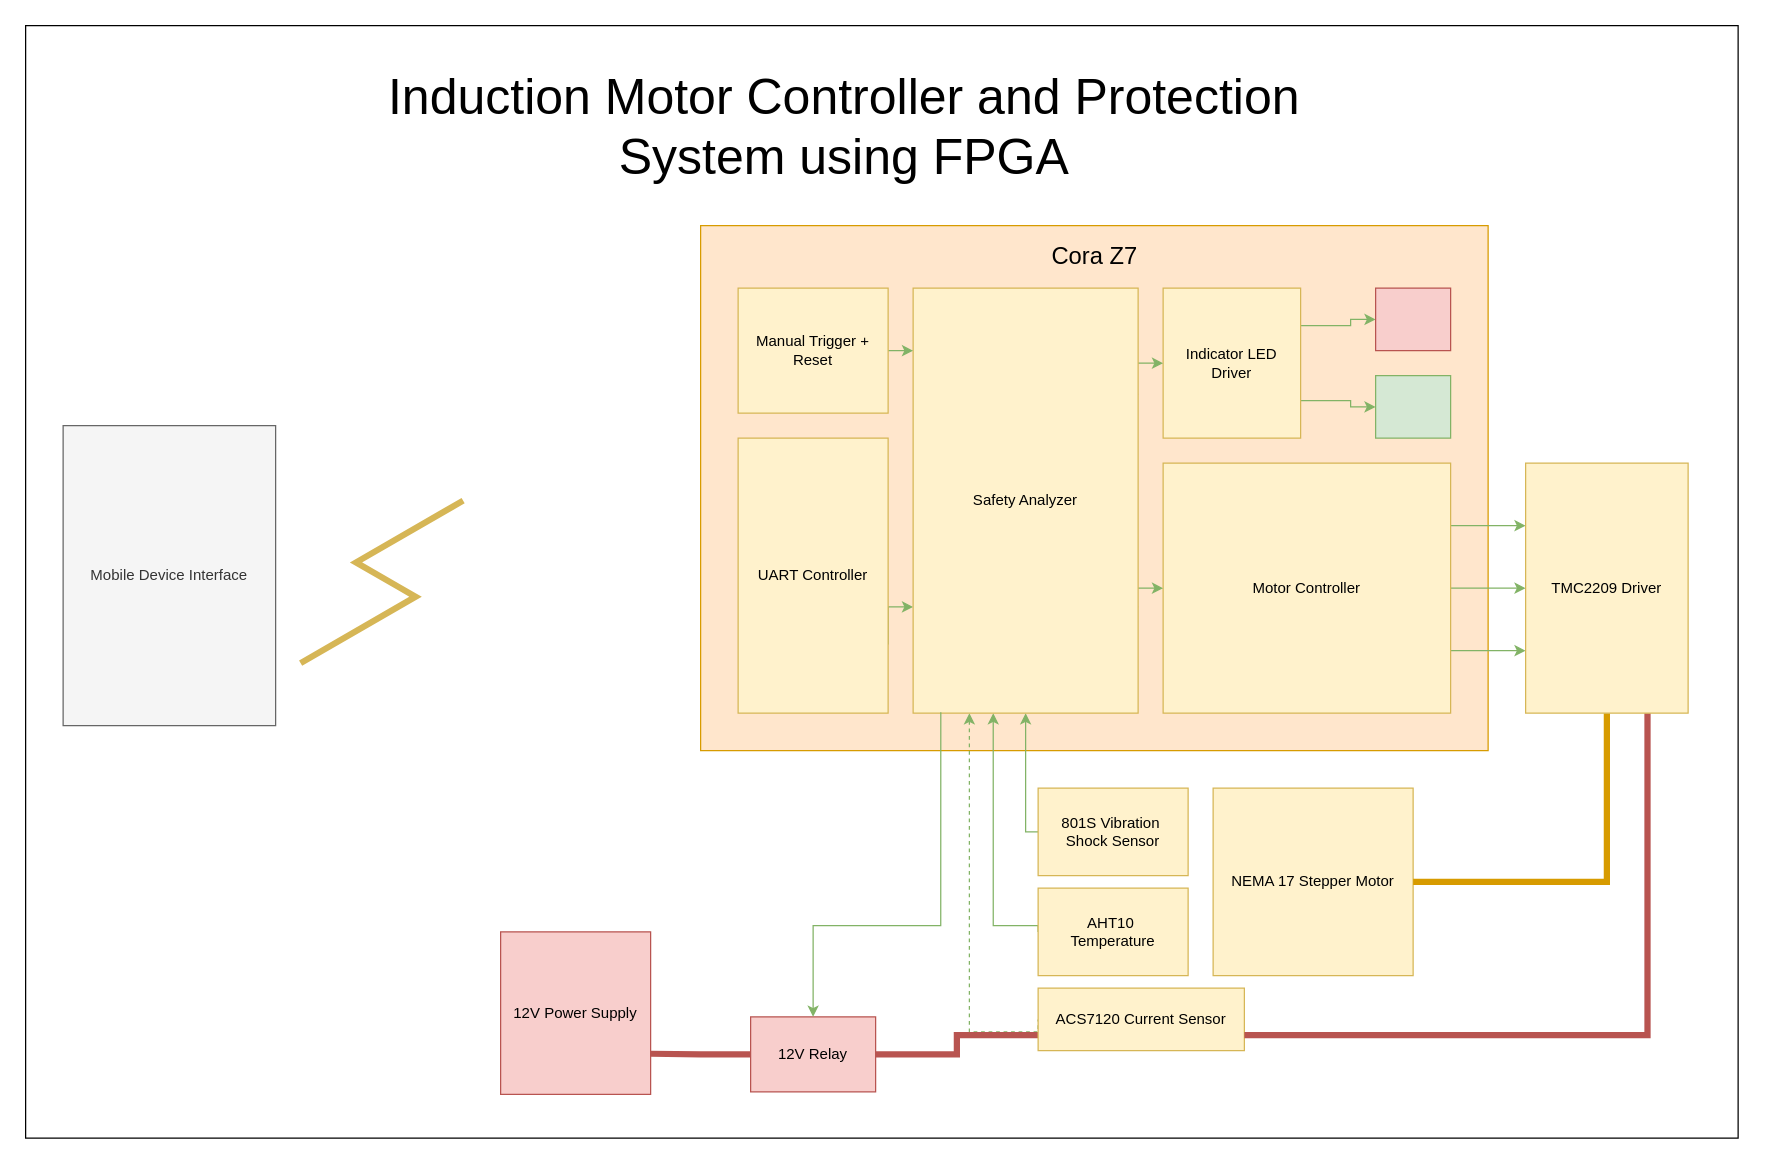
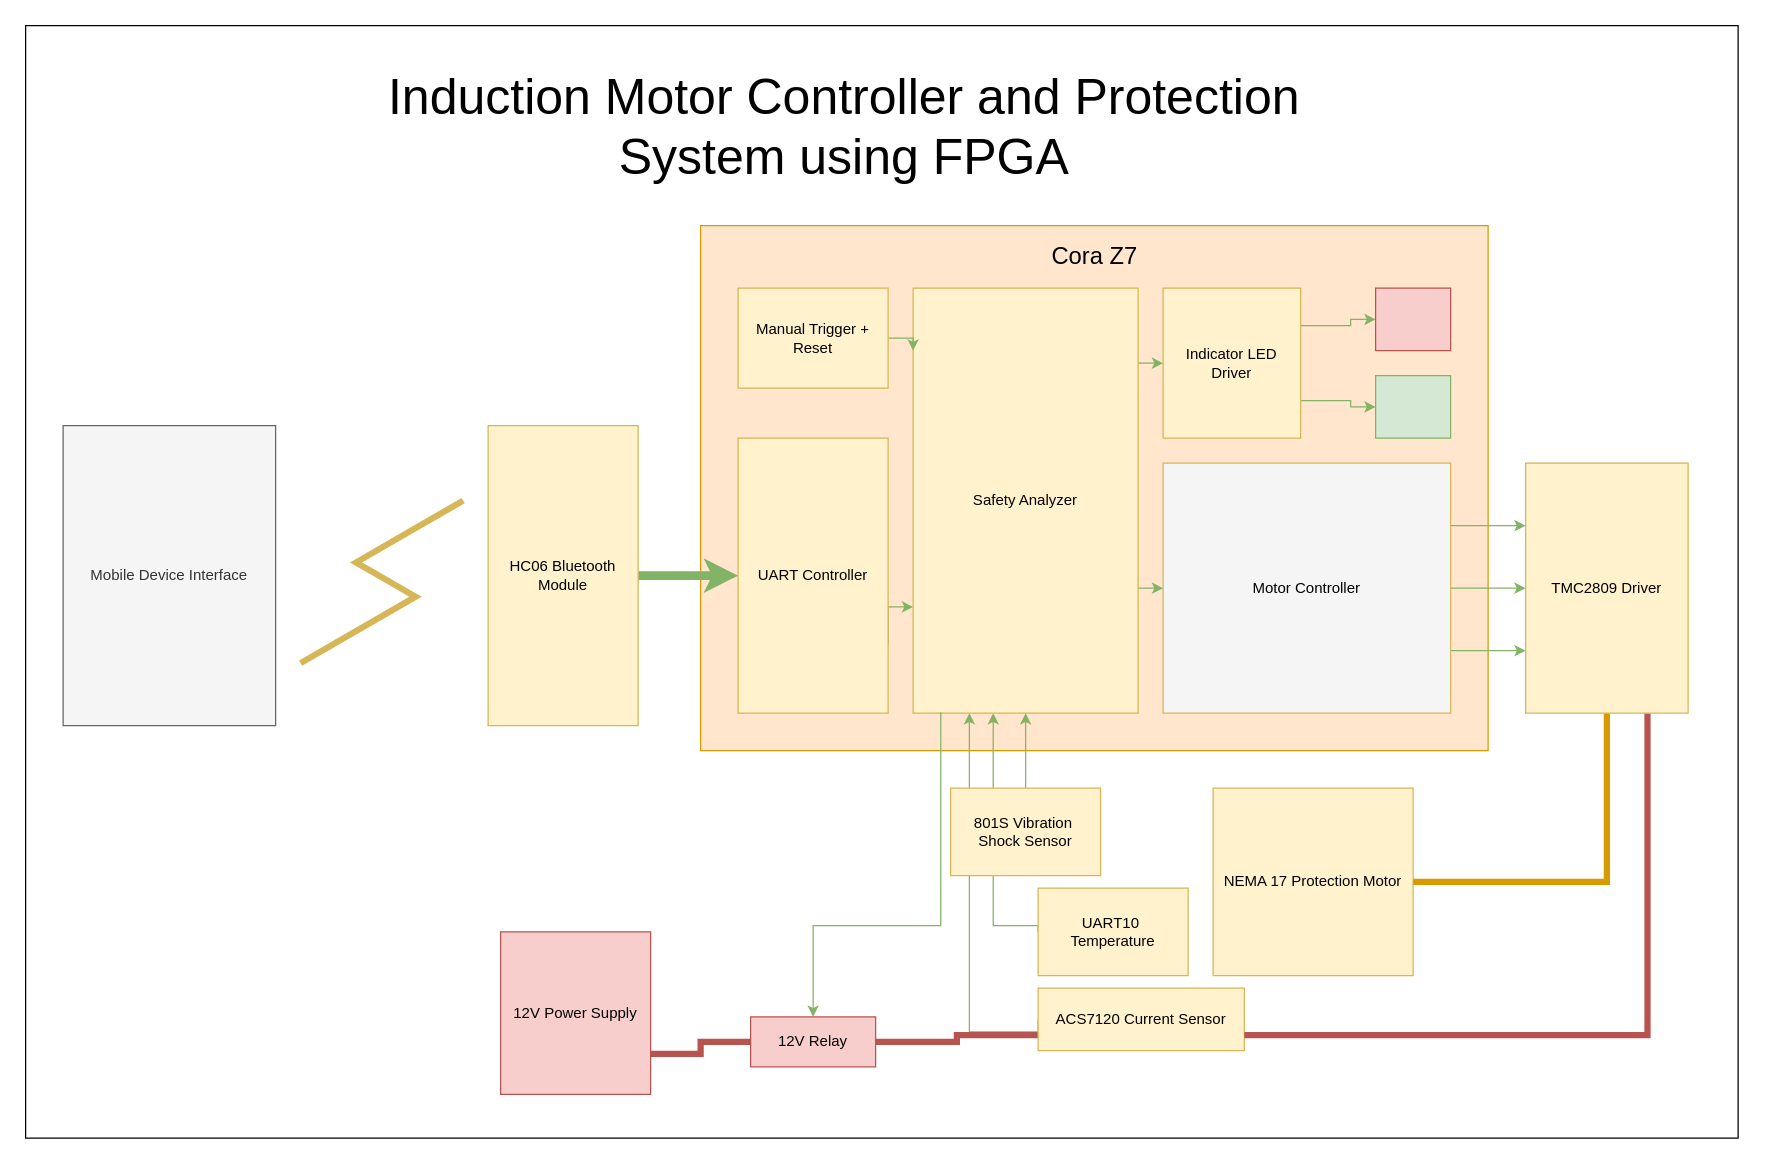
(813, 351) -> (813, 338)
none -> (563, 576)
none -> (678, 576)
(1307, 588) -> (1307, 588)
(1607, 588) -> (1607, 588)
(1113, 832) -> (1026, 832)
(1313, 882) -> (1313, 882)
(969, 910) -> (969, 910)
(1113, 932) -> (1113, 932)
(813, 1054) -> (813, 1042)
